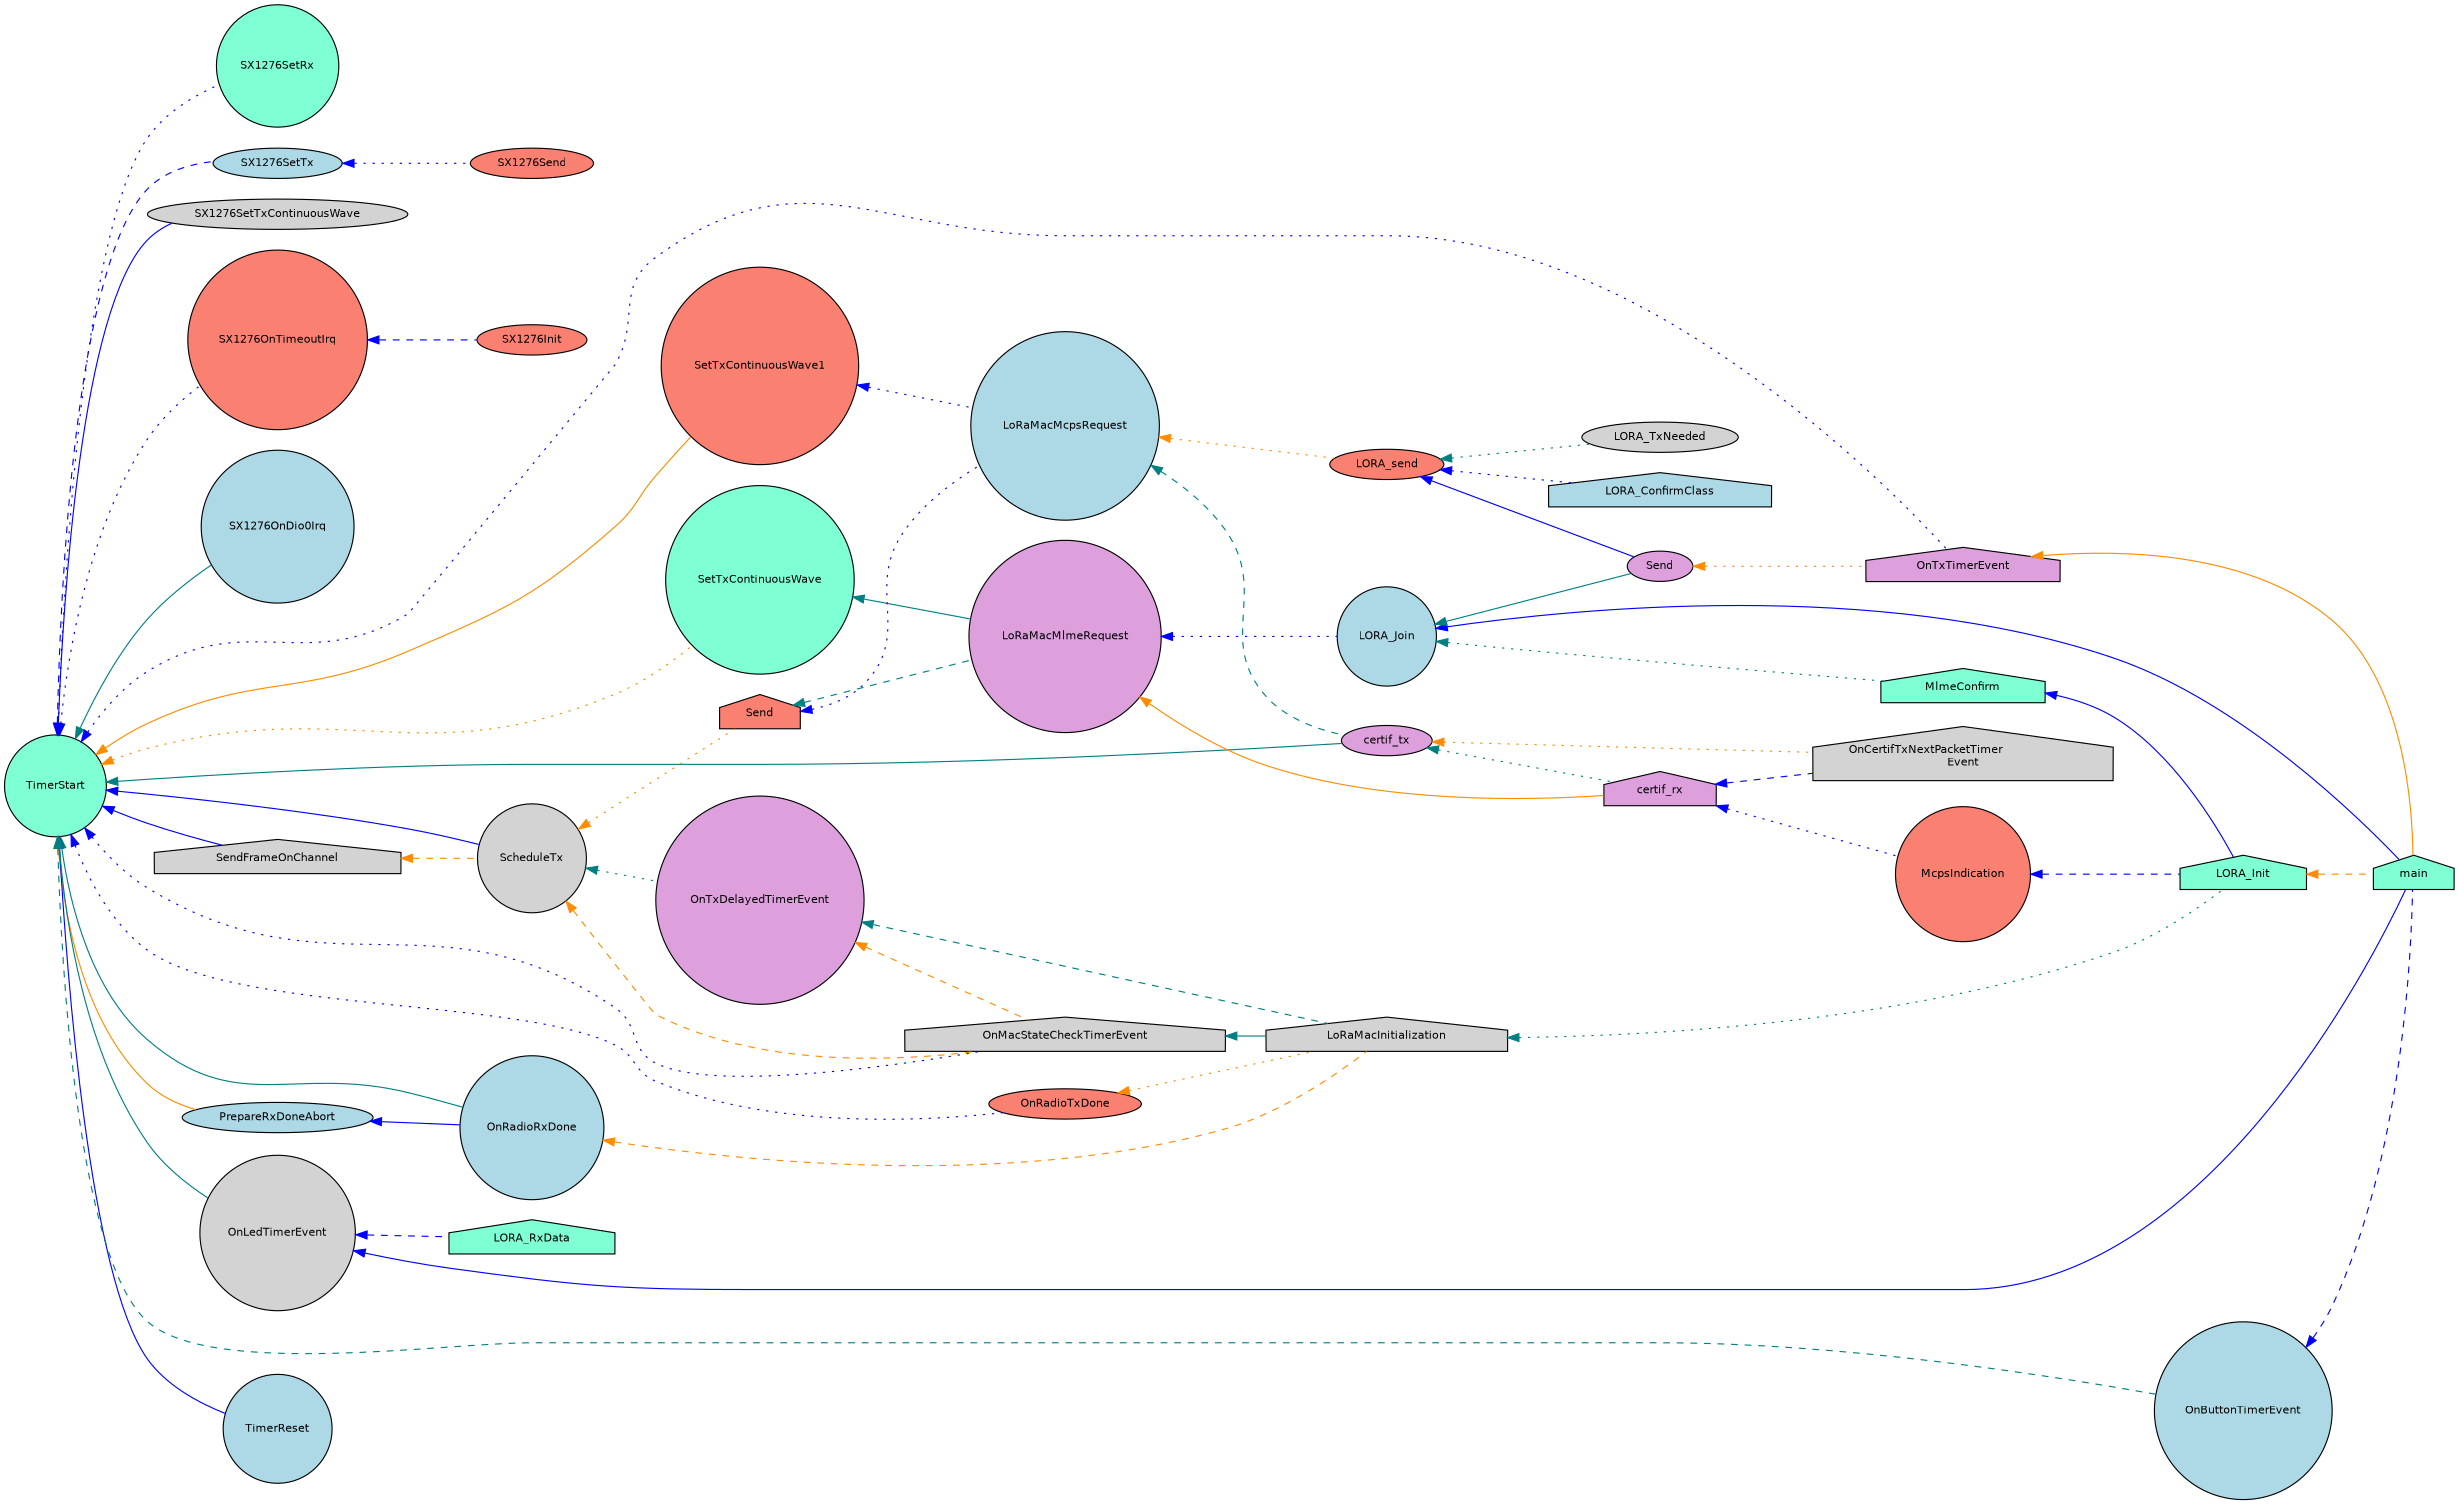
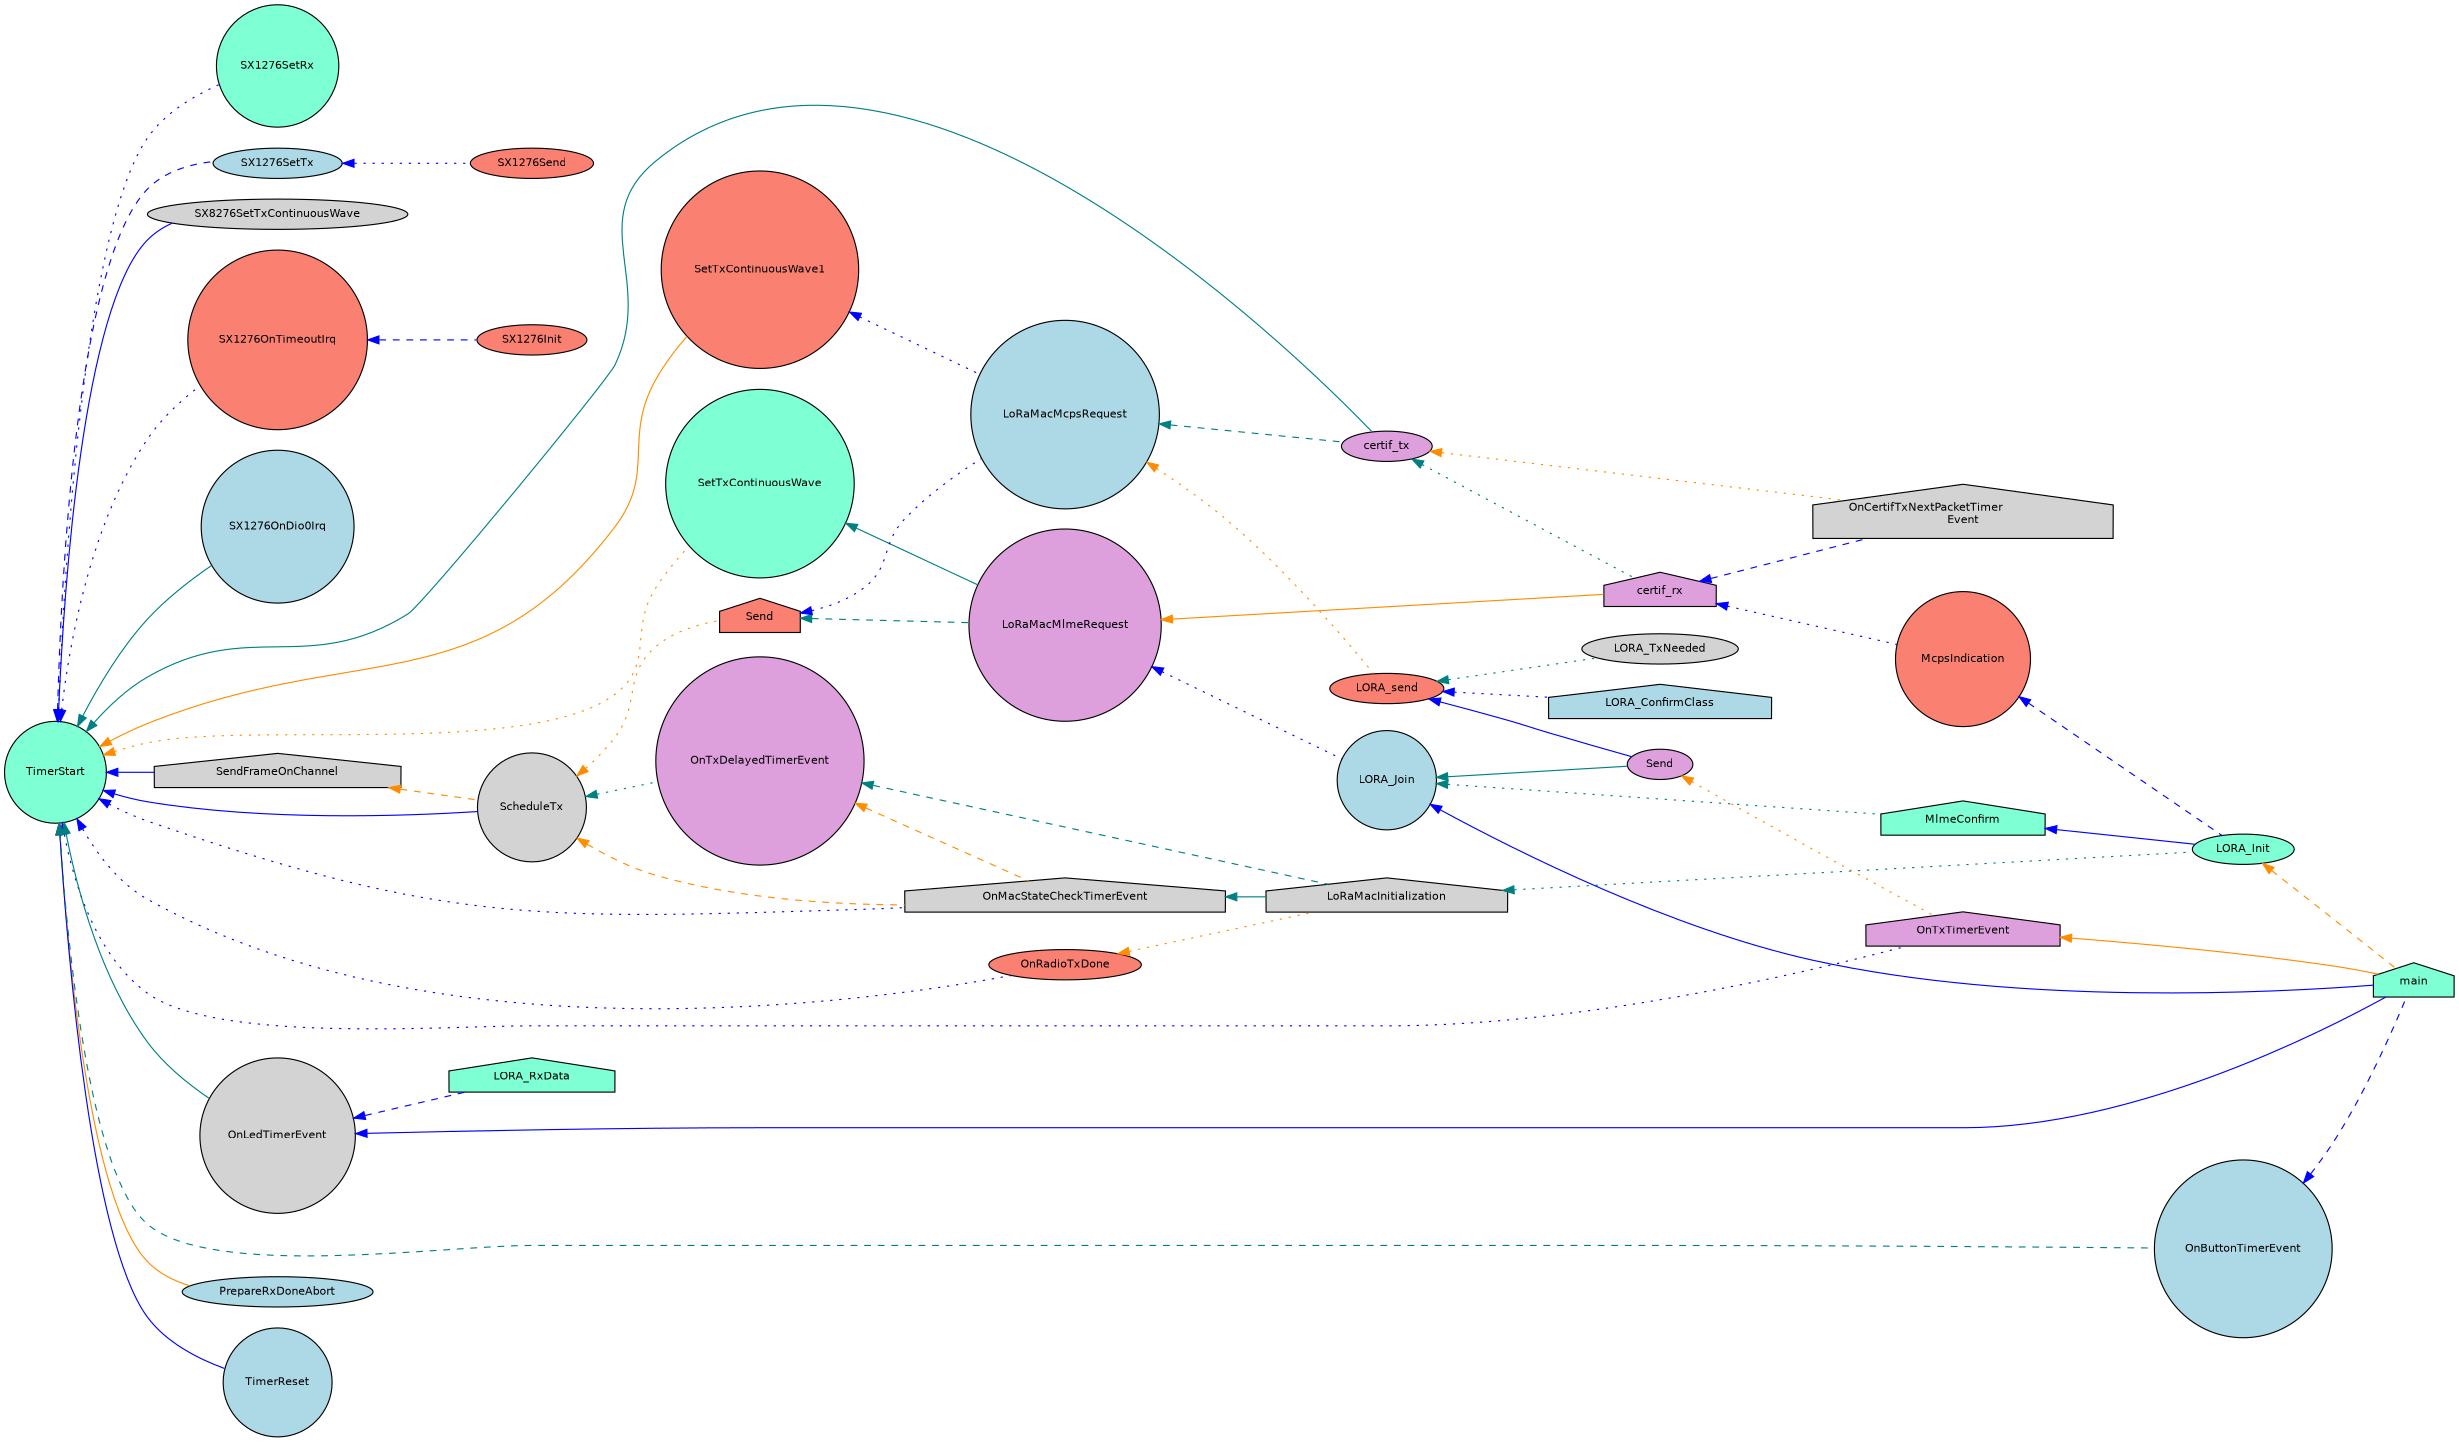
(278, 214) -> (278, 214)
(2243, 874) -> (2243, 849)
(532, 1128) -> none
